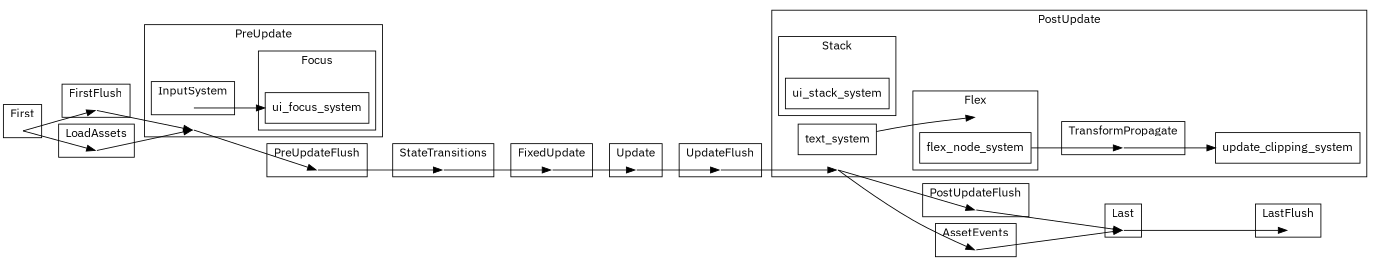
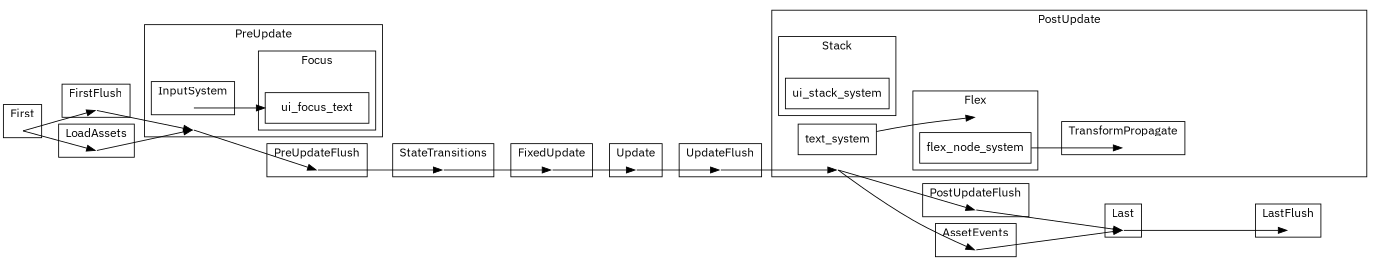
(317, 108) -> (317, 108)
(1288, 148) -> none
